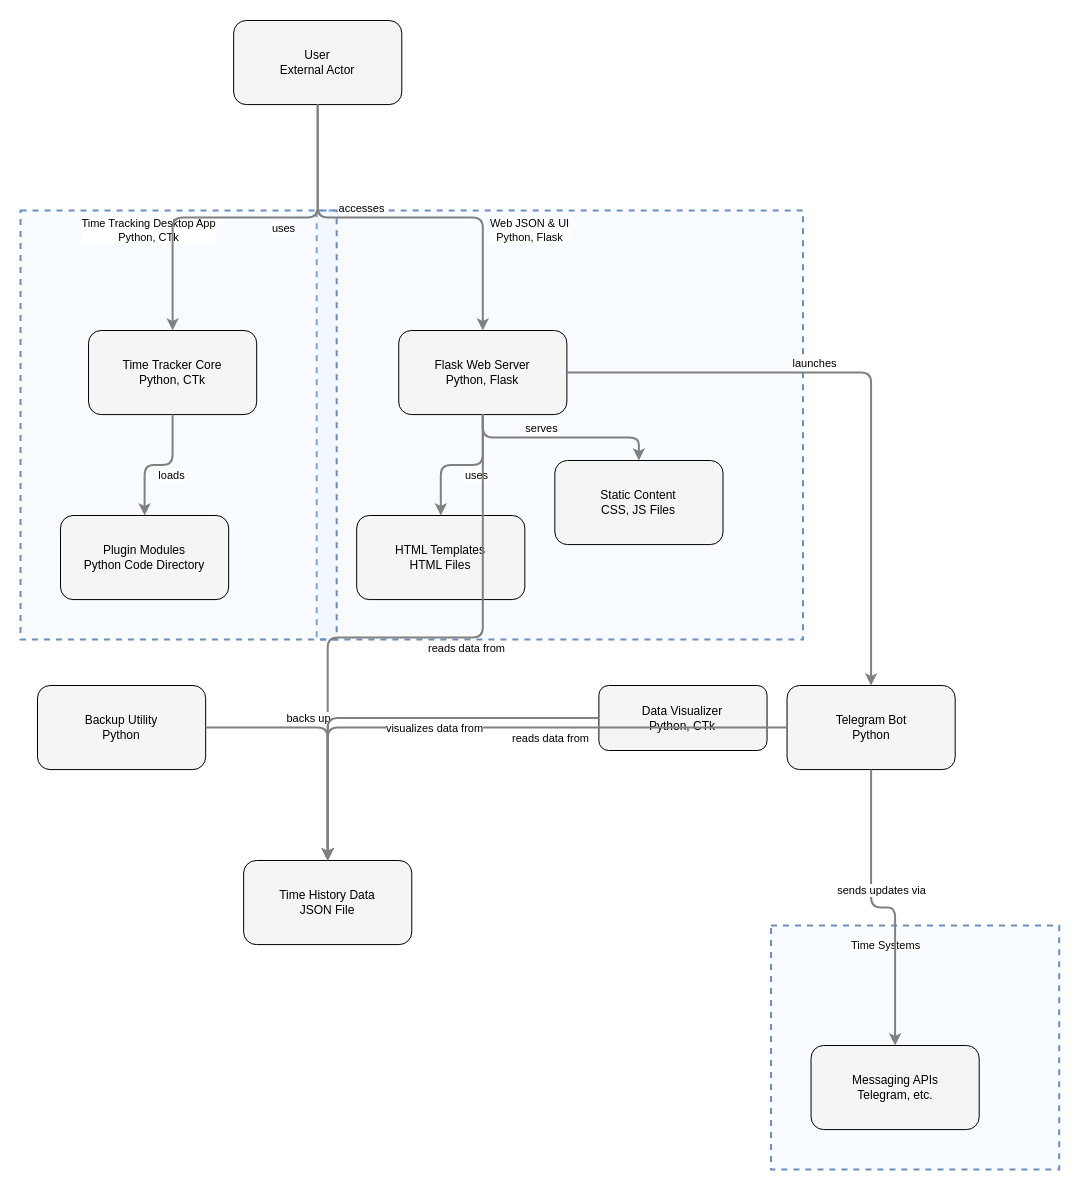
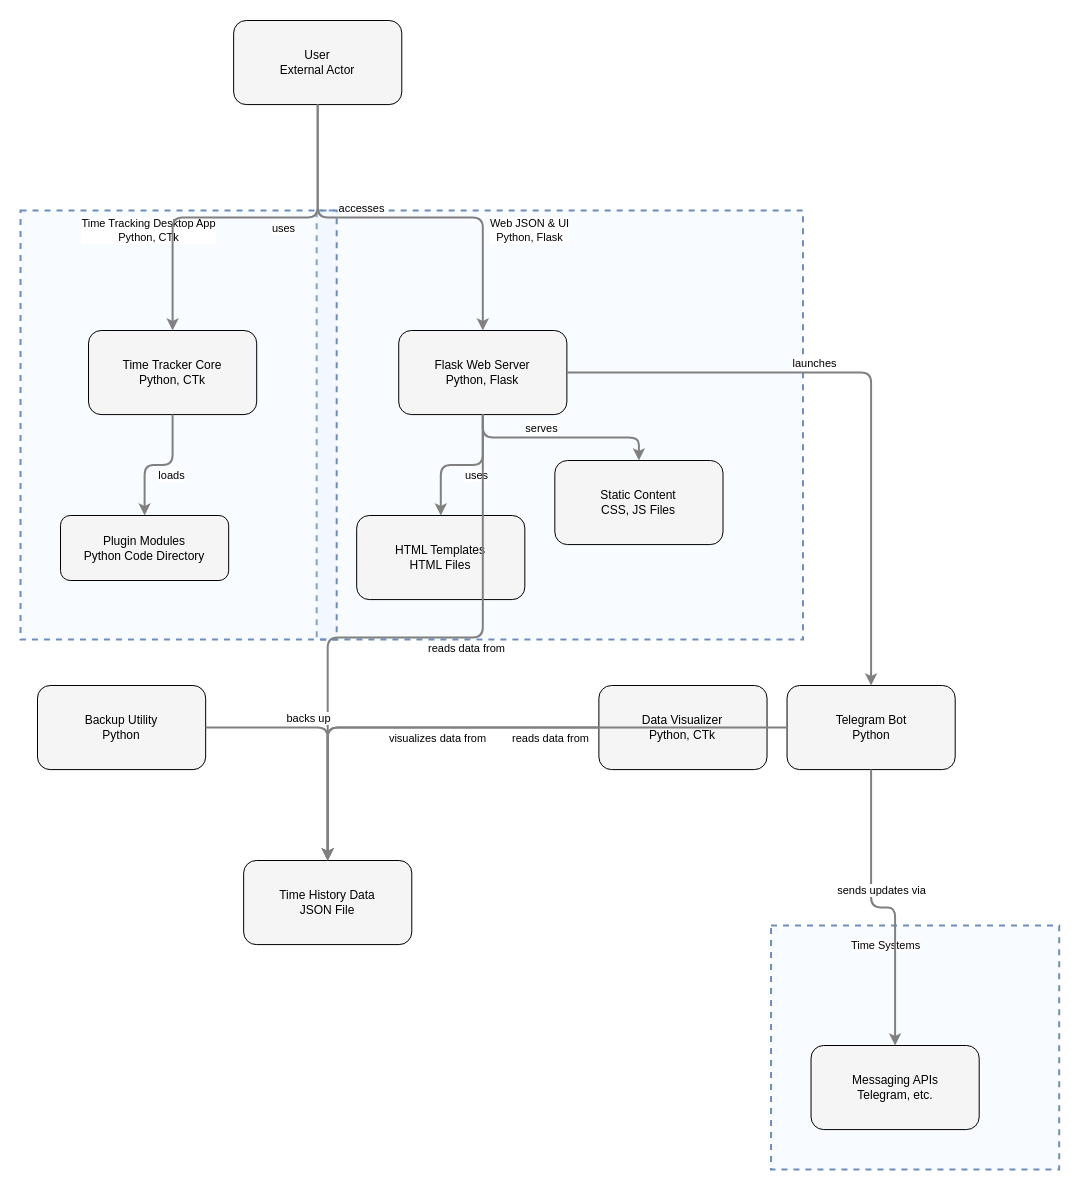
(145, 558) -> (145, 548)
(683, 718) -> (683, 728)
